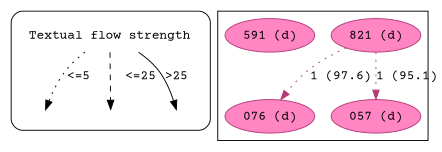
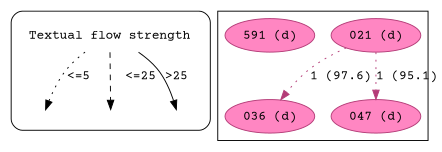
(376, 35) -> (376, 35)
(270, 116) -> (270, 116)
(376, 116) -> (376, 116)
